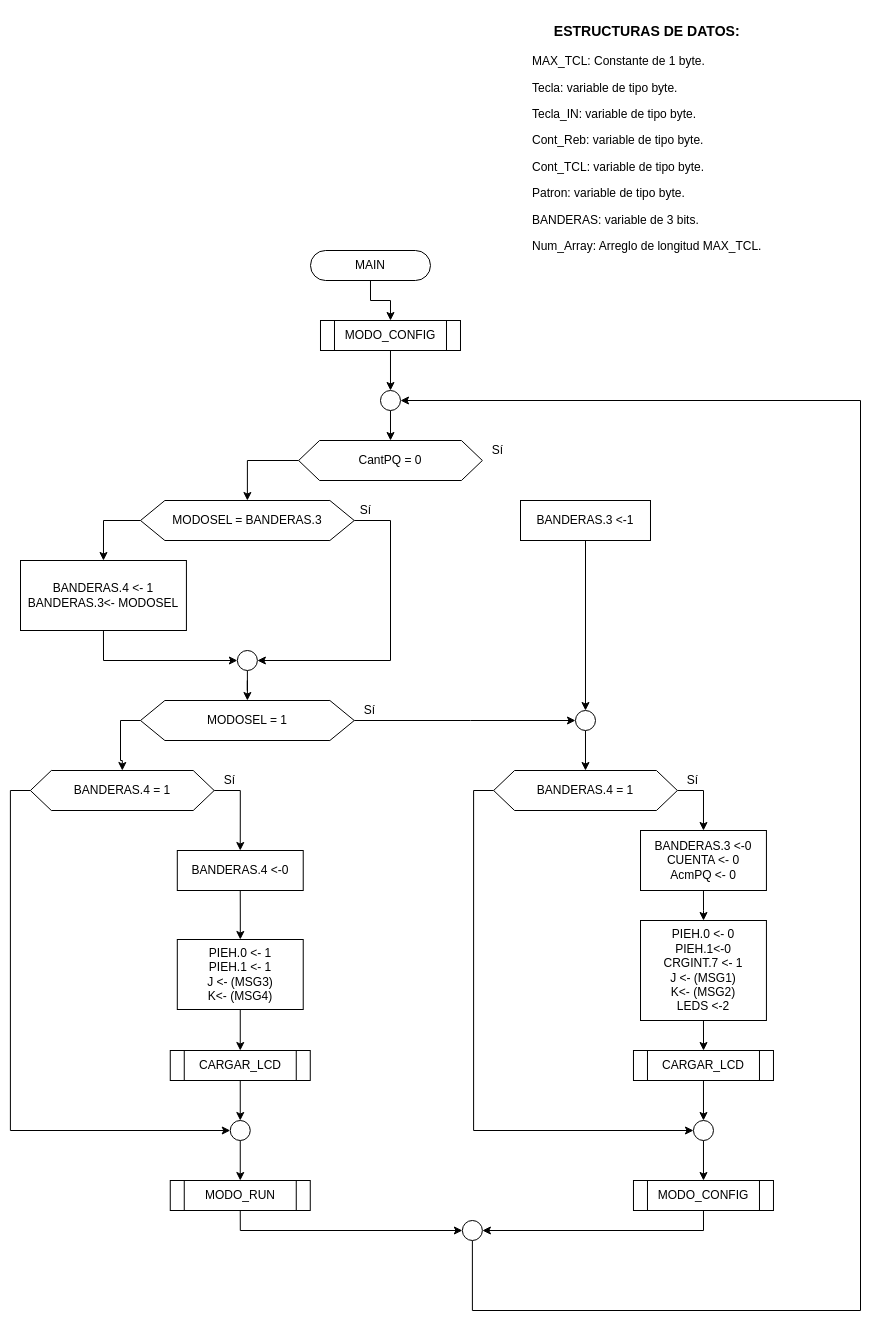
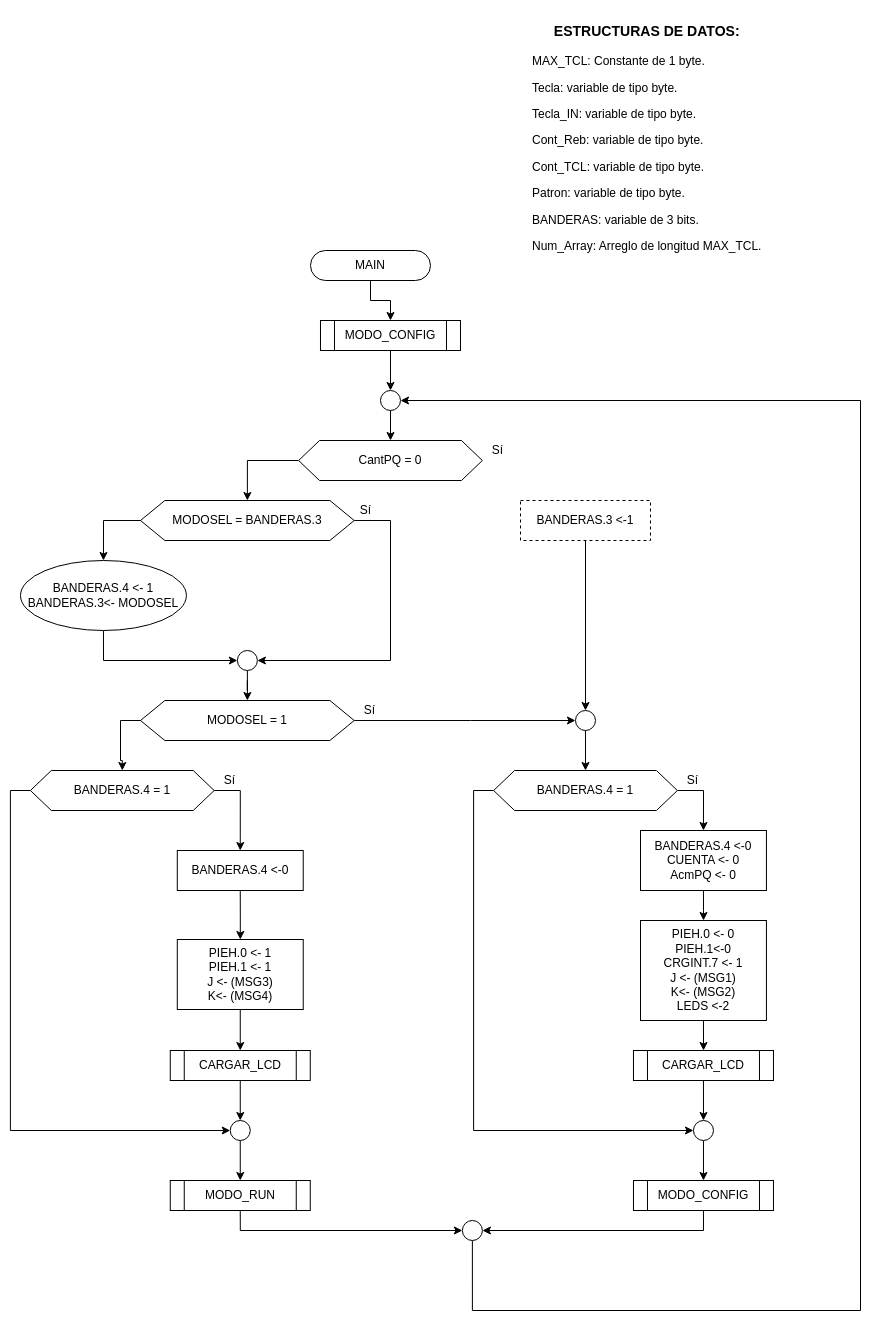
(585, 521) -> (585, 521)
(103, 596) -> (103, 596)
(704, 861) -> (704, 861)
